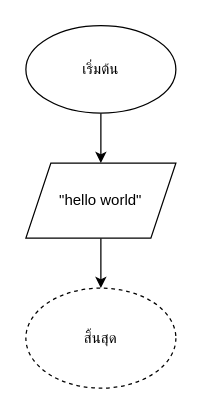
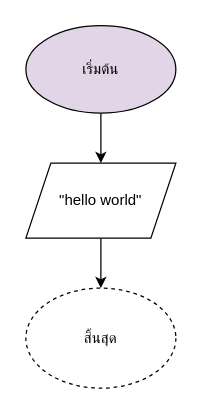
(101, 69) -> (101, 69)
